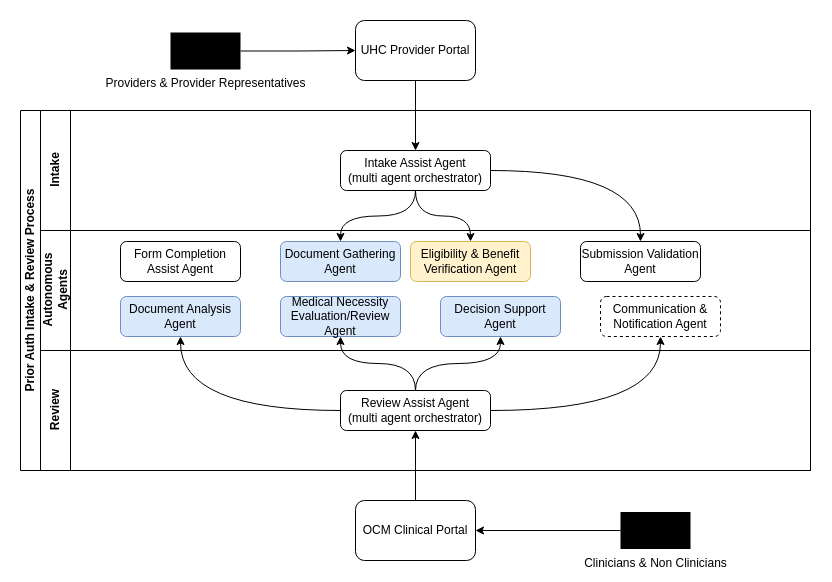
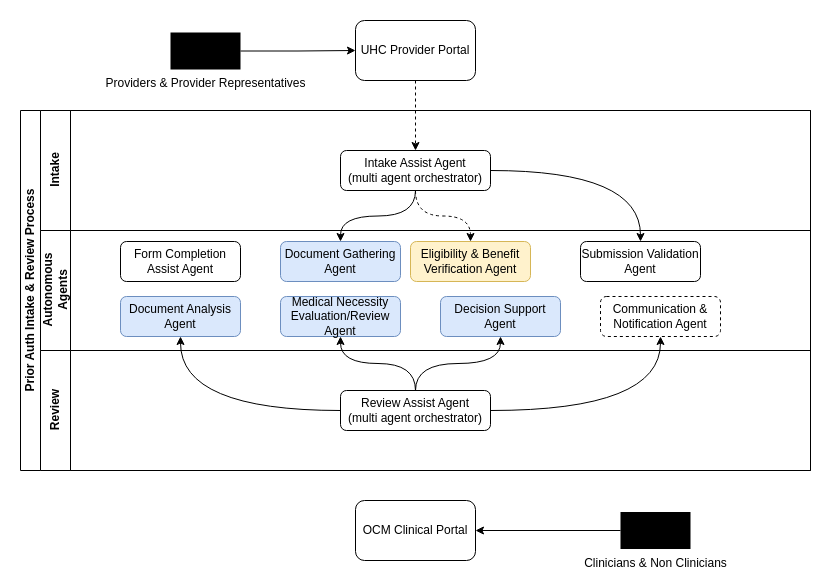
(416, 112) -> (416, 112)
(443, 216) -> (443, 216)
(416, 468) -> none
